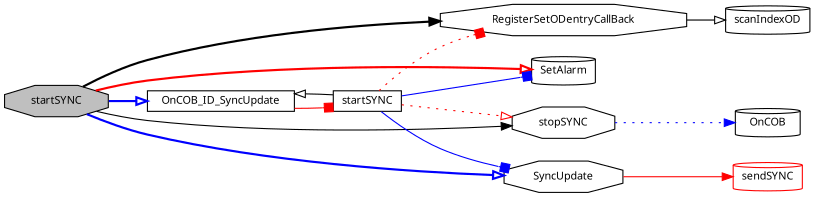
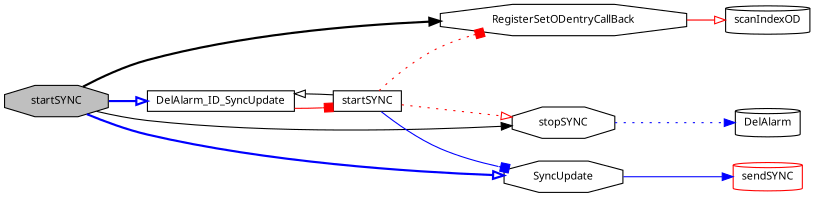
(701, 20) -> (701, 20)
(563, 71) -> none
(221, 101) -> (221, 101)
(768, 123) -> (768, 123)
(673, 177) -> (673, 177)
